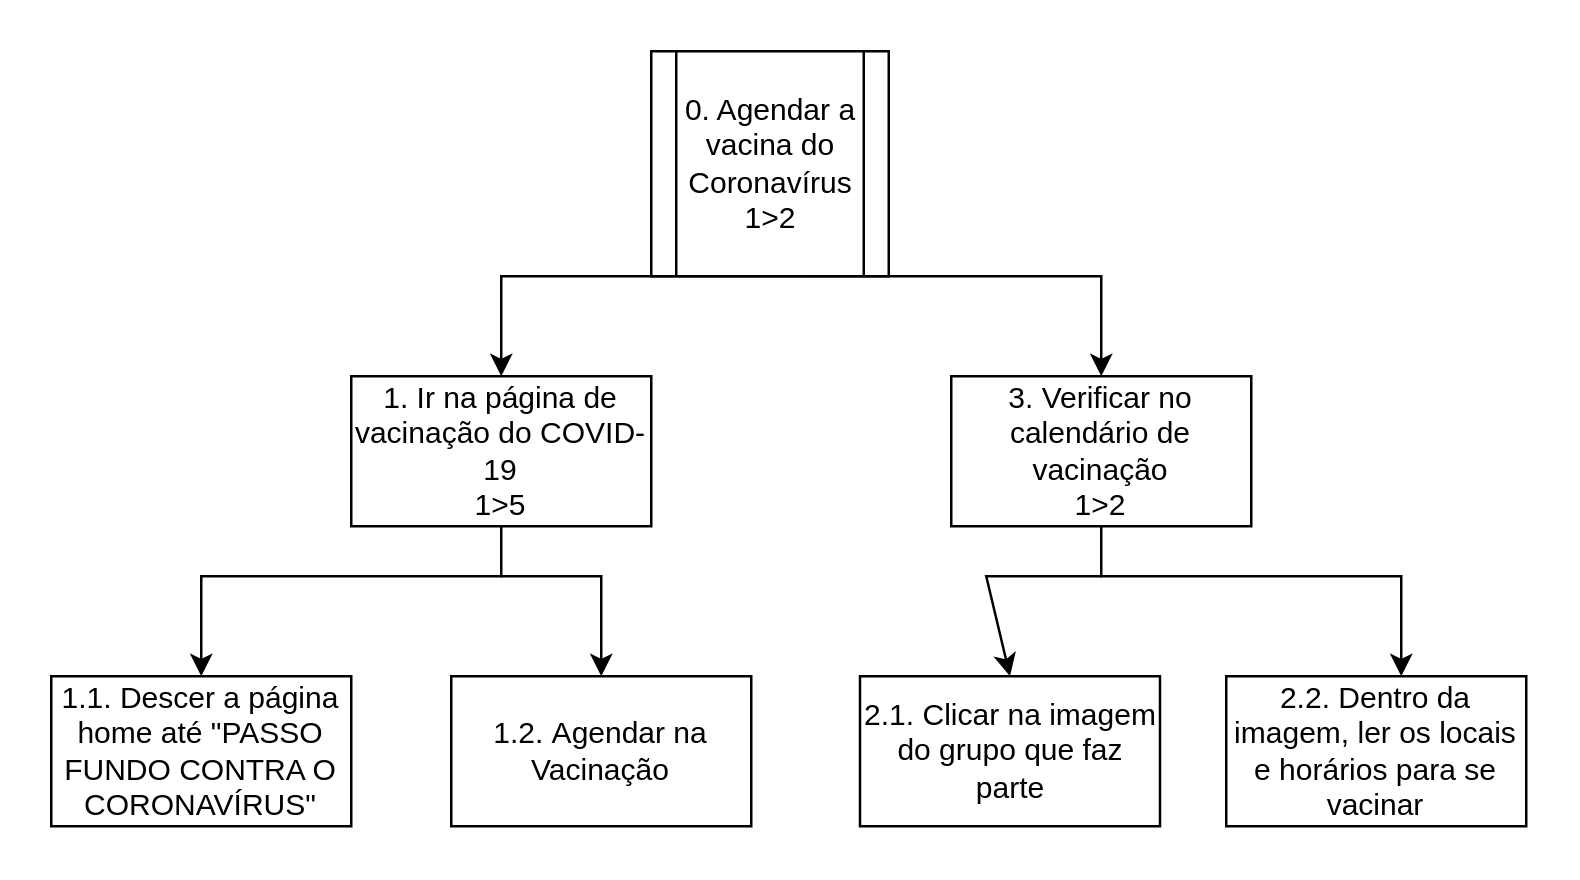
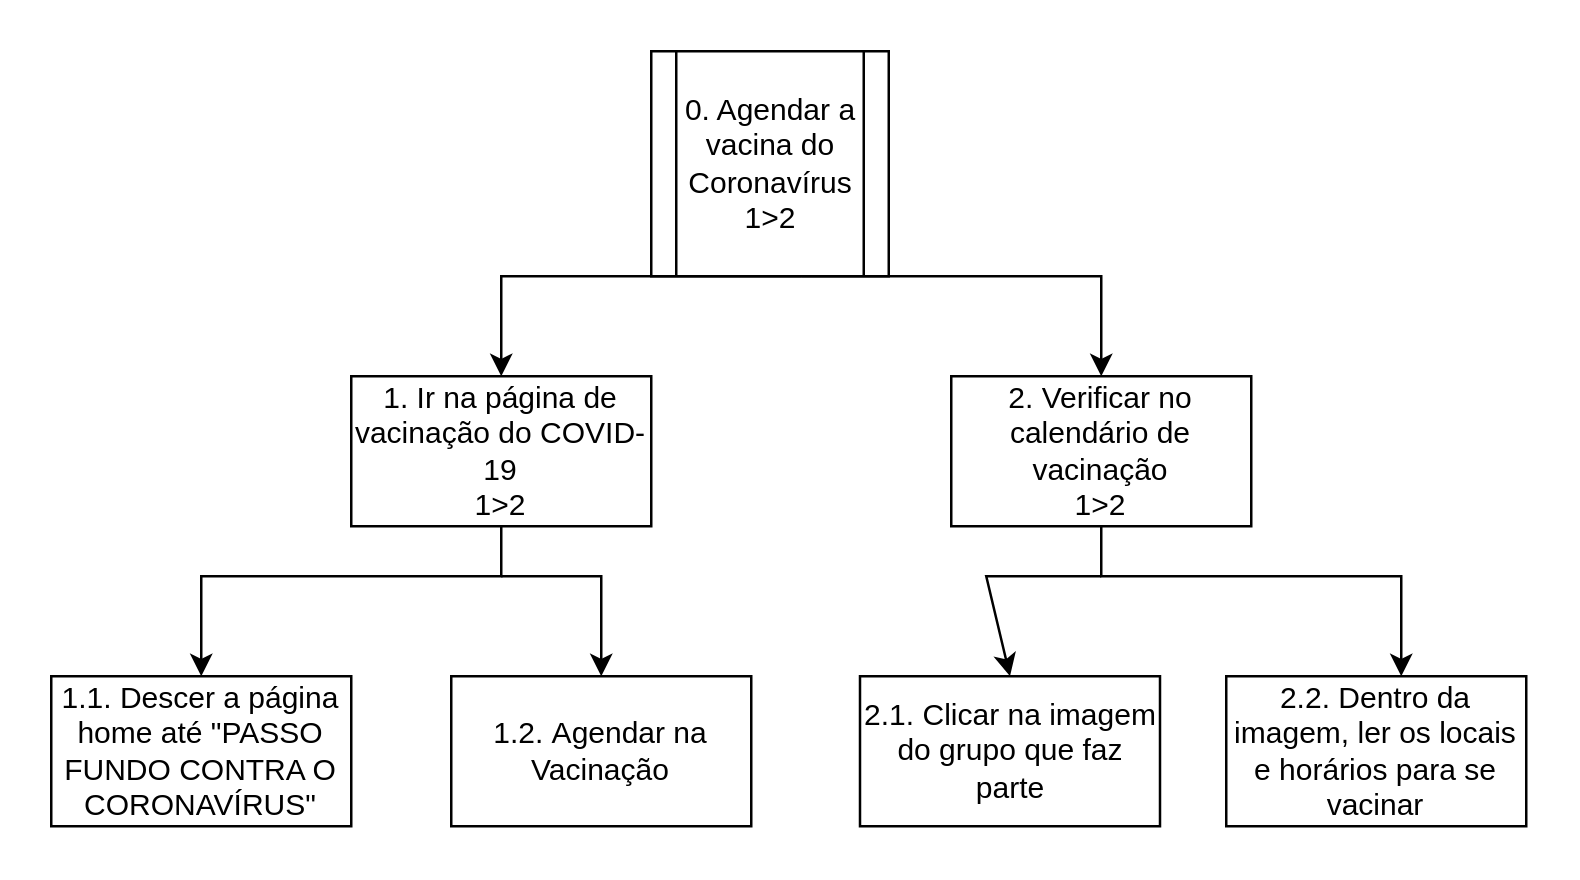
(501, 451) -> (501, 451)
(1101, 451) -> (1101, 451)
